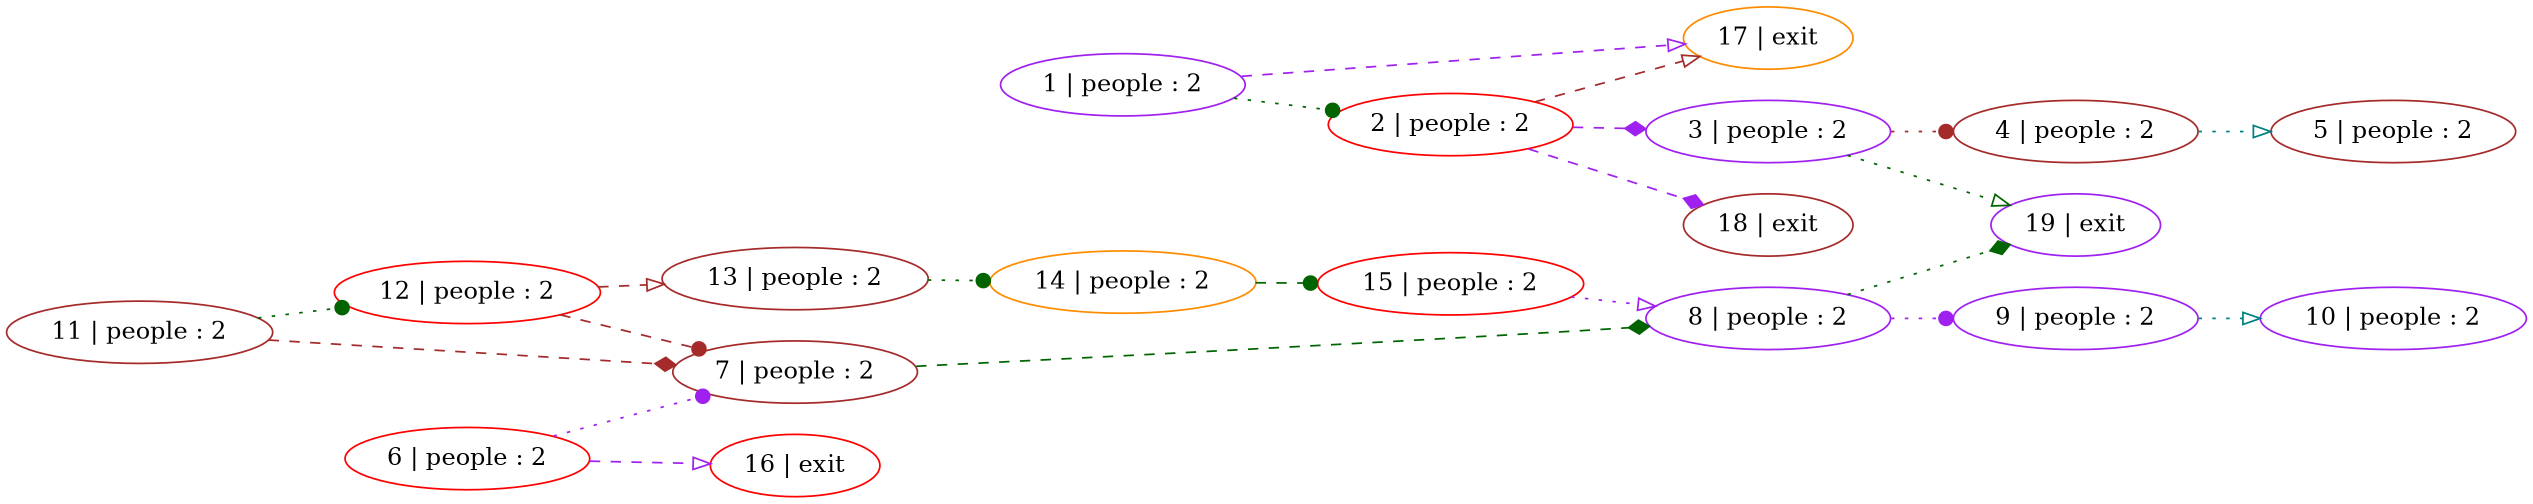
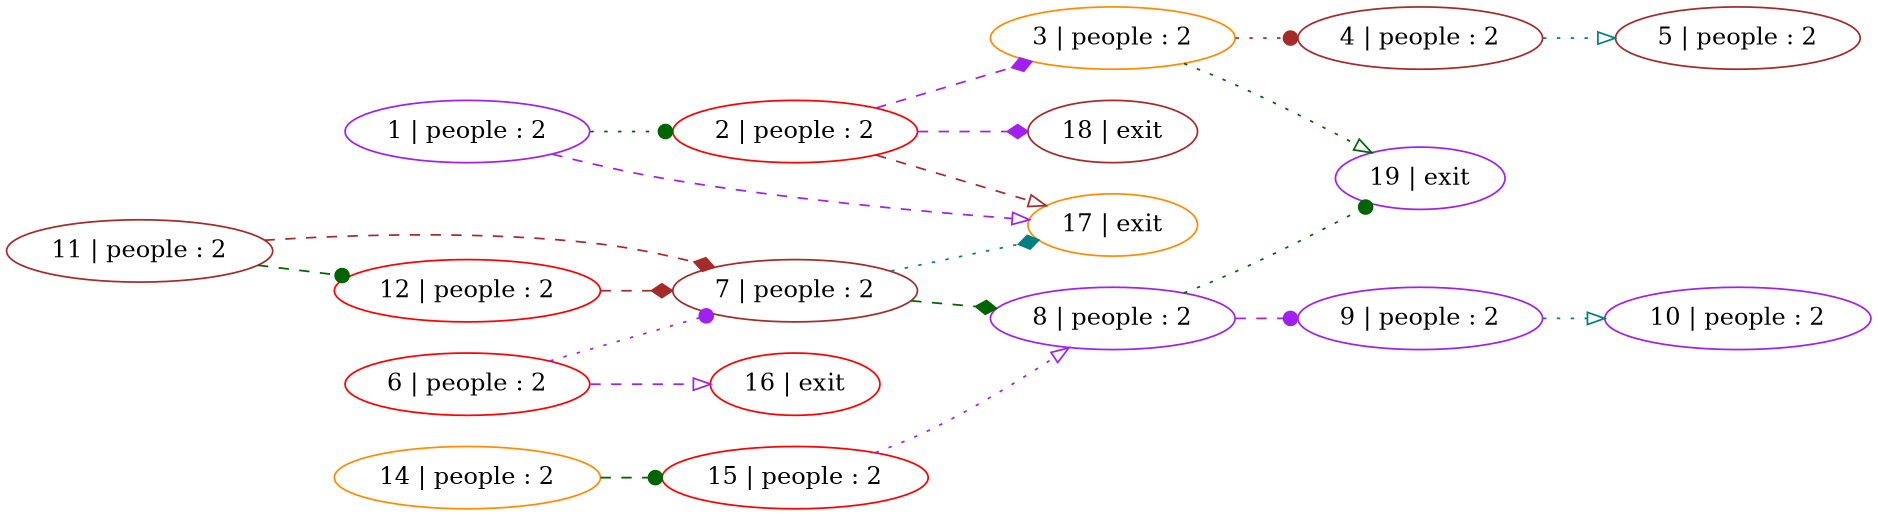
(1768, 132) -> (1113, 38)
none -> (955, 258)
(1919, 273) -> (1273, 254)
(795, 279) -> none
(296, 313) -> (296, 270)
(1915, 318) -> (1259, 318)
(626, 331) -> (626, 291)
